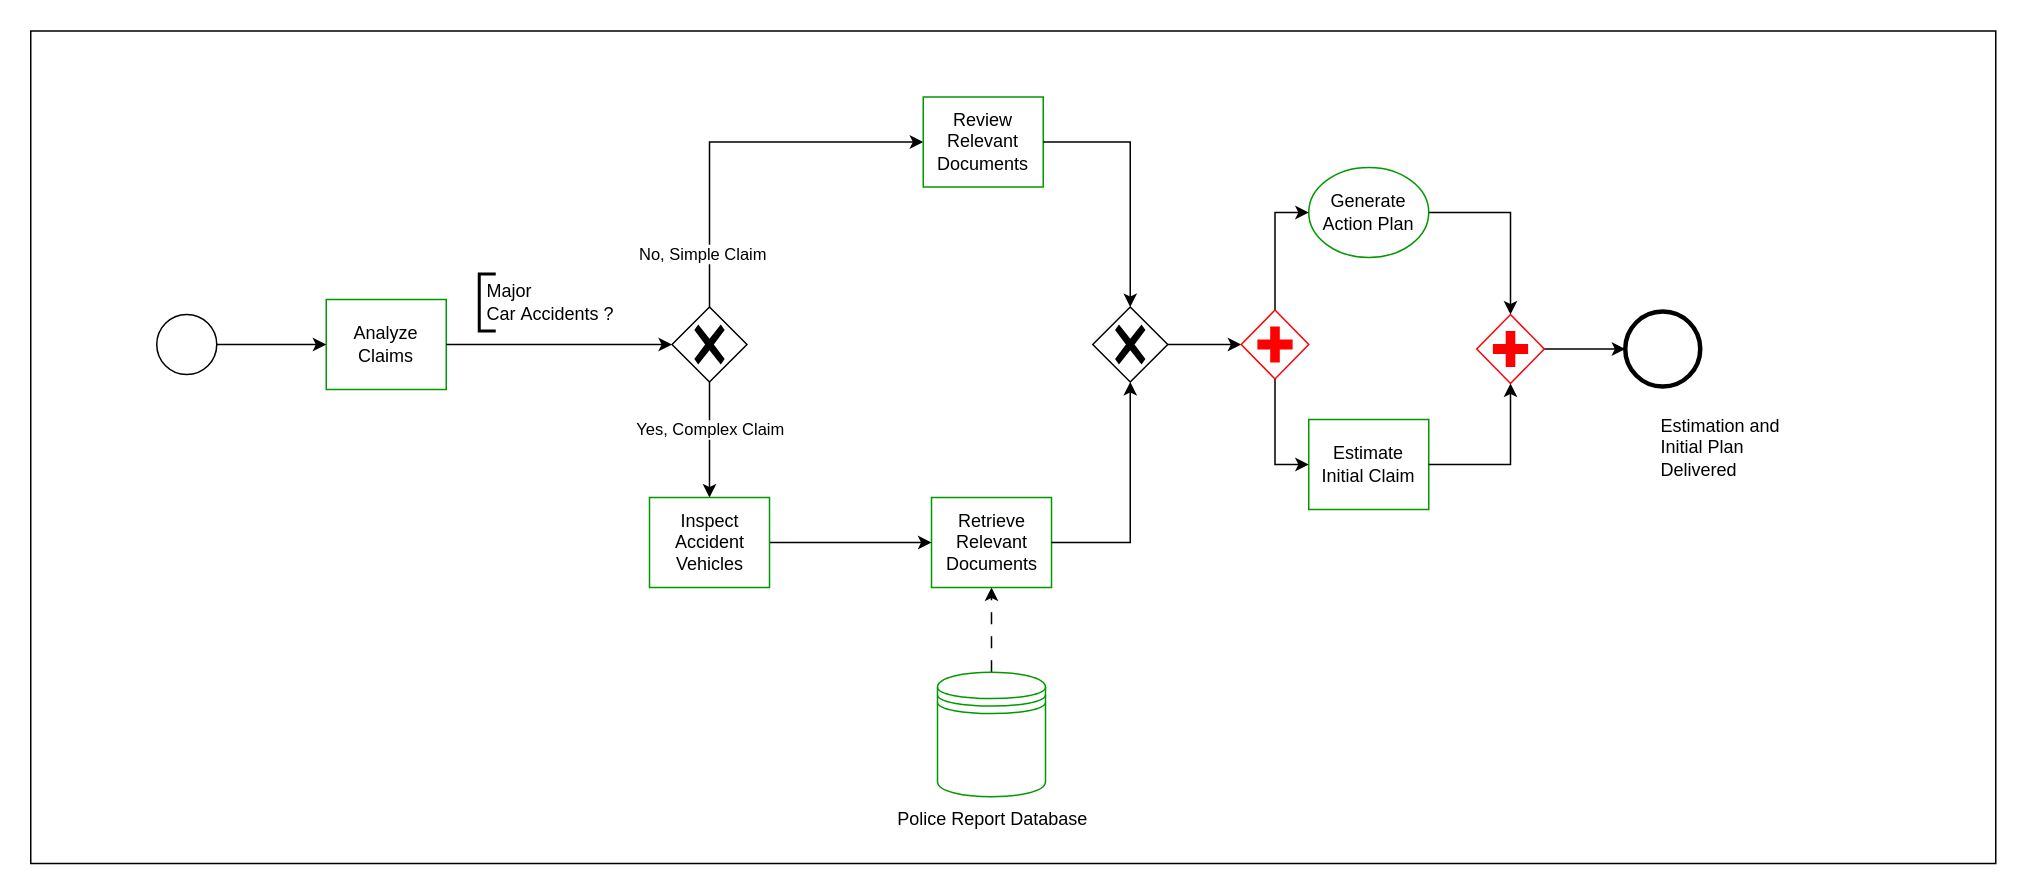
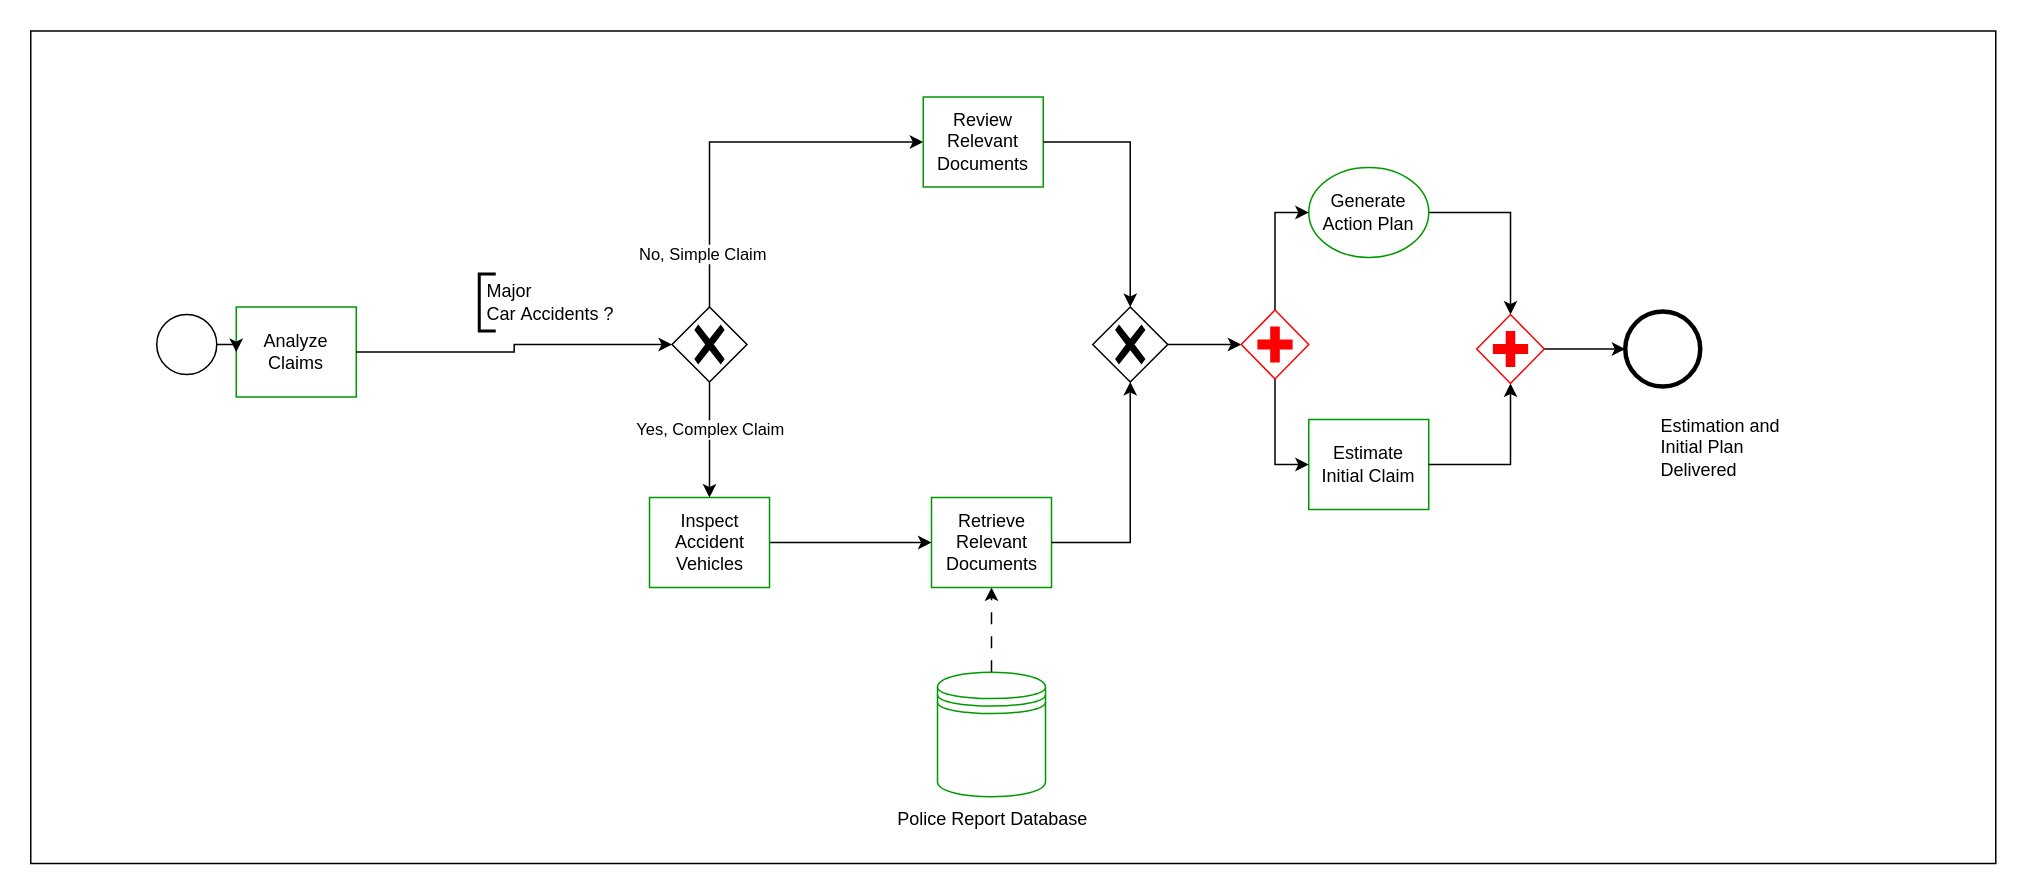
(386, 344) -> (296, 352)
